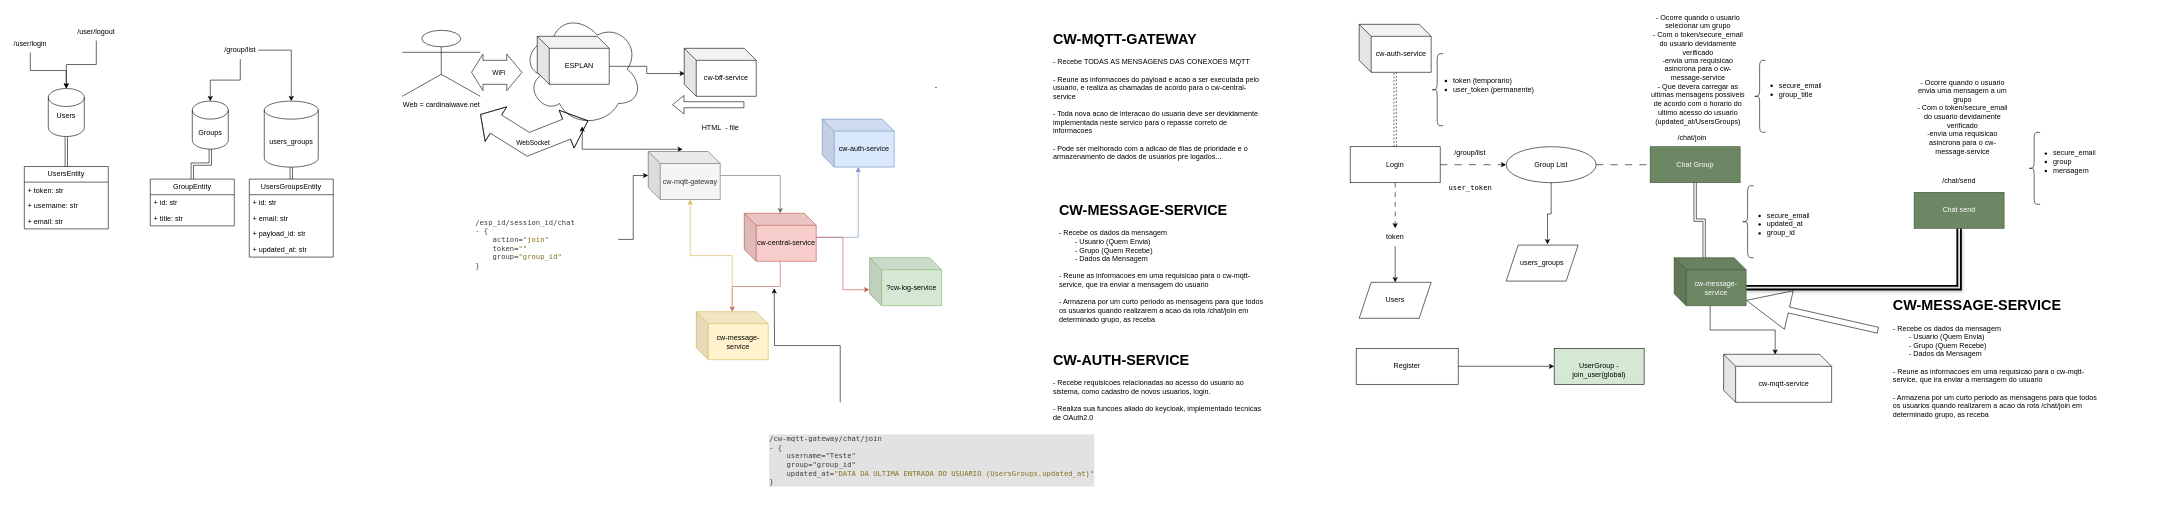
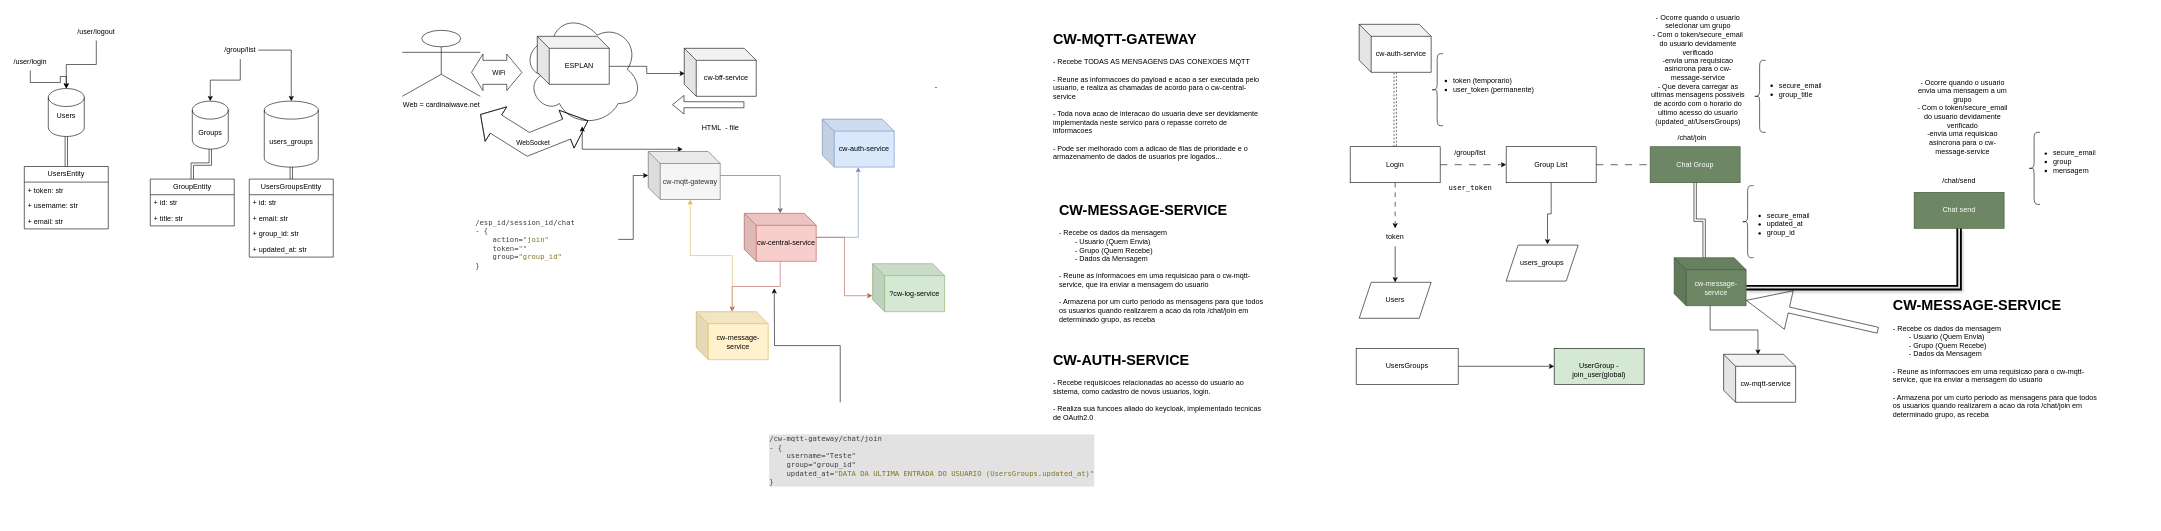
(30, 44) -> (30, 62)
(1551, 165) -> (1551, 165)
(282, 234) -> (279, 234)
(906, 282) -> (909, 288)
(1407, 366) -> (1407, 366)
(1778, 378) -> (1760, 378)
